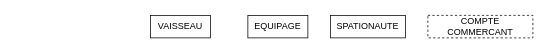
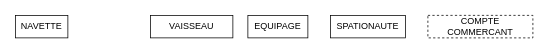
none -> (42, 27)
(180, 27) -> (192, 27)
